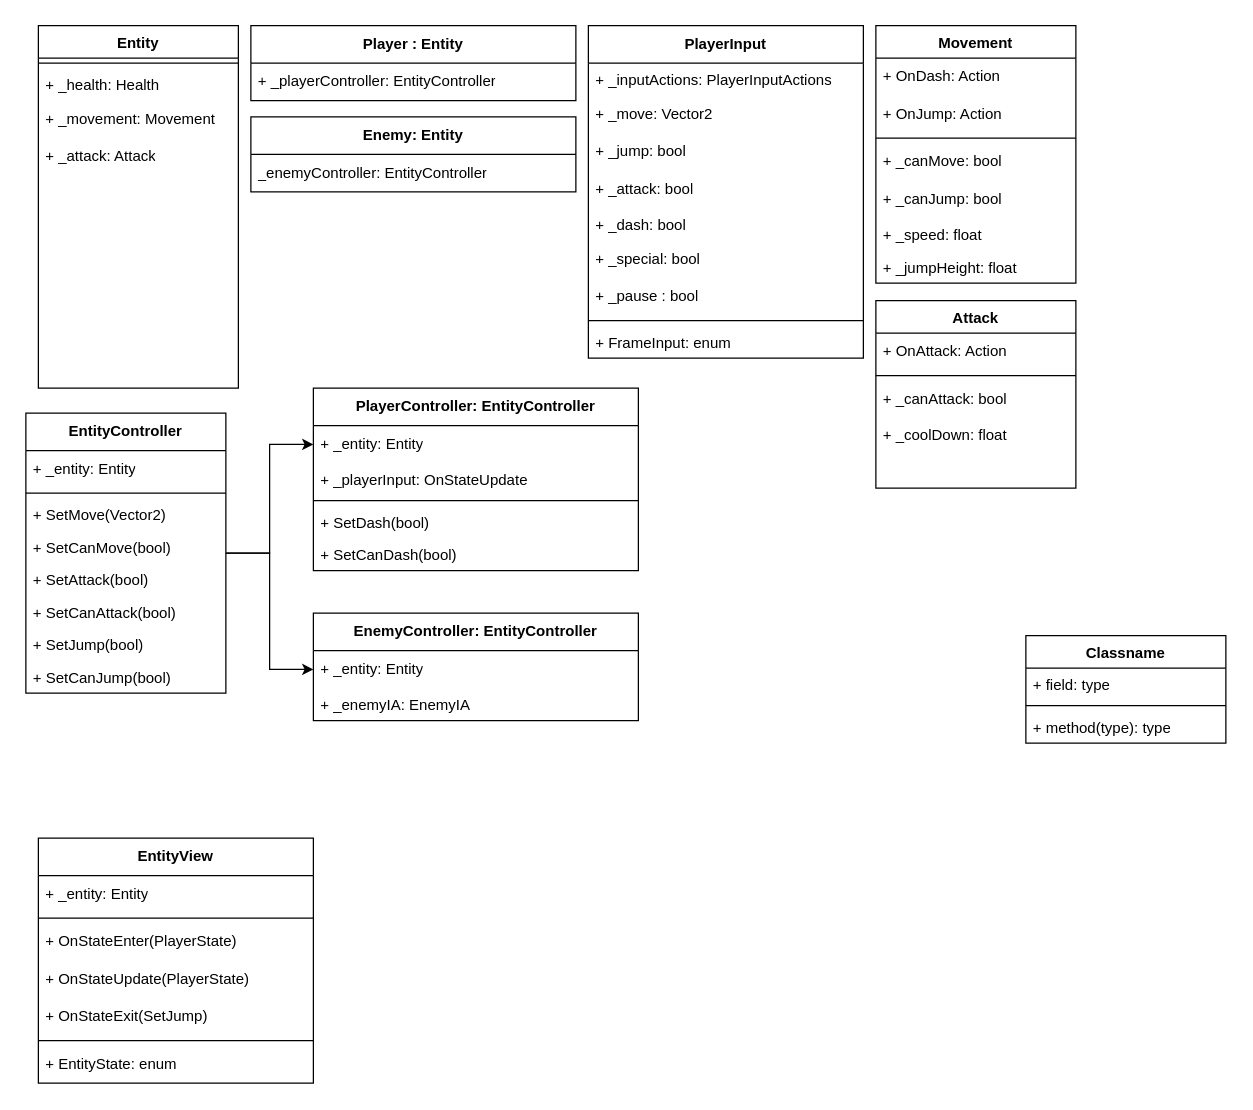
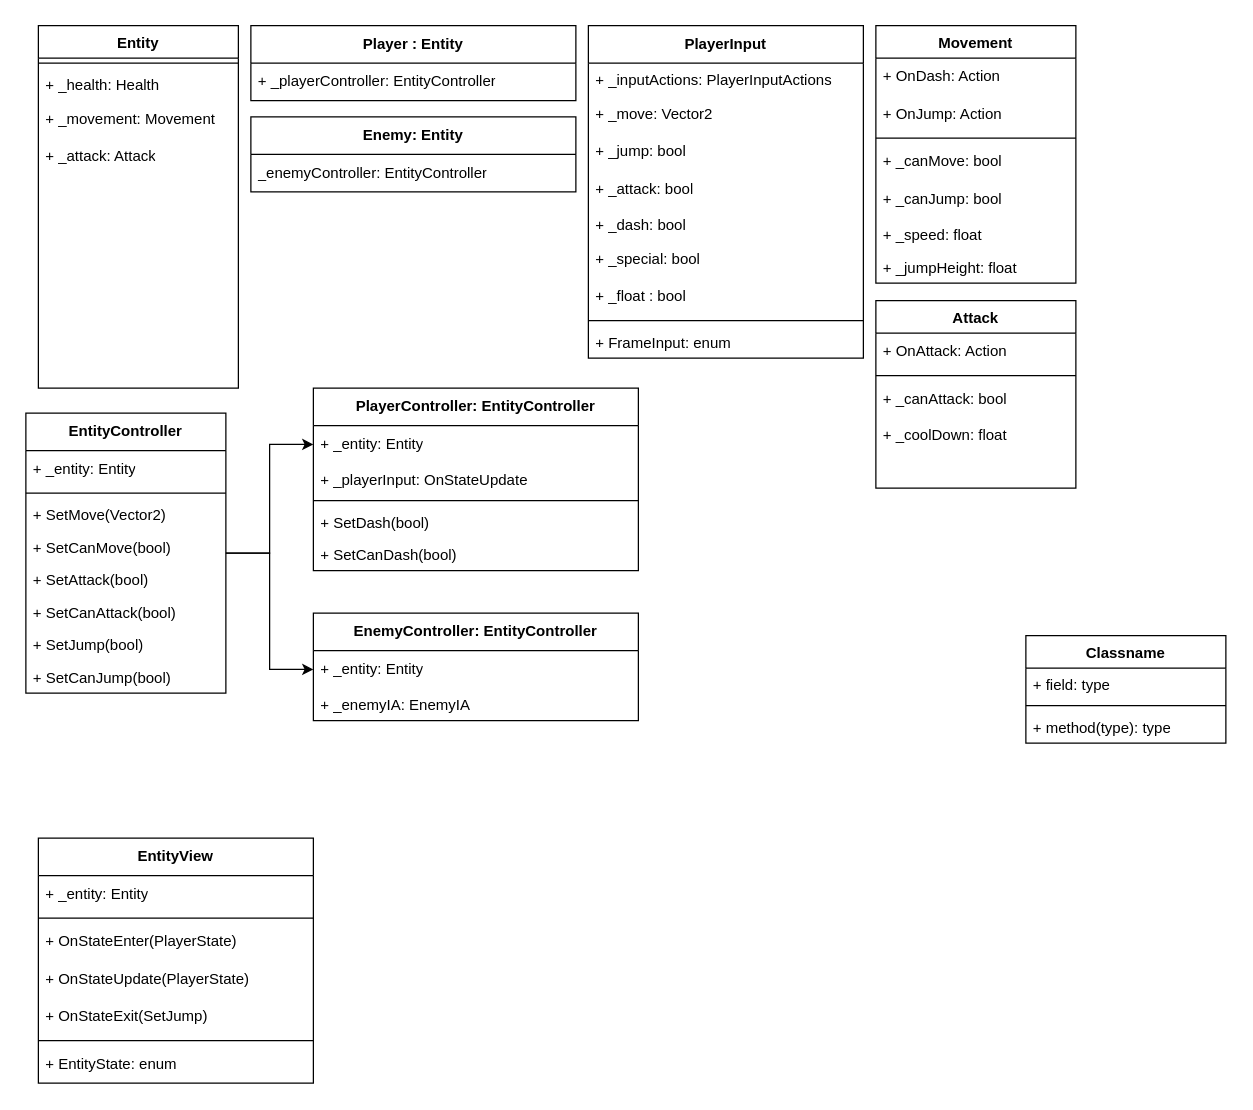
(649, 297) -> (647, 297)
